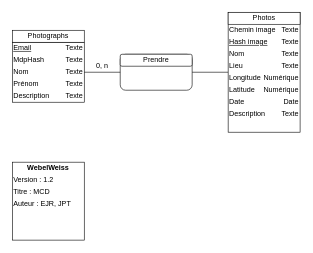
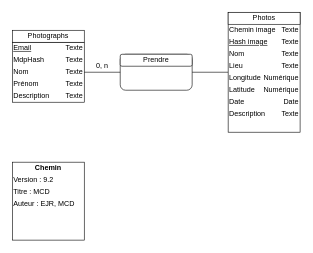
(48, 168) -> (48, 168)
(35, 180) -> (35, 180)
(43, 204) -> (43, 204)
